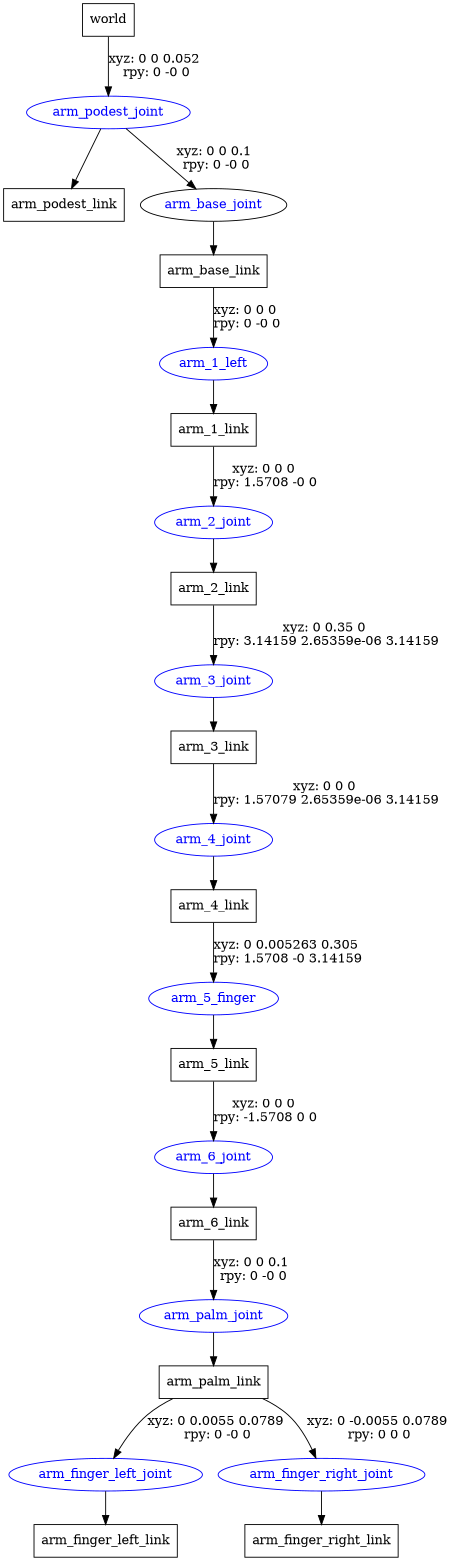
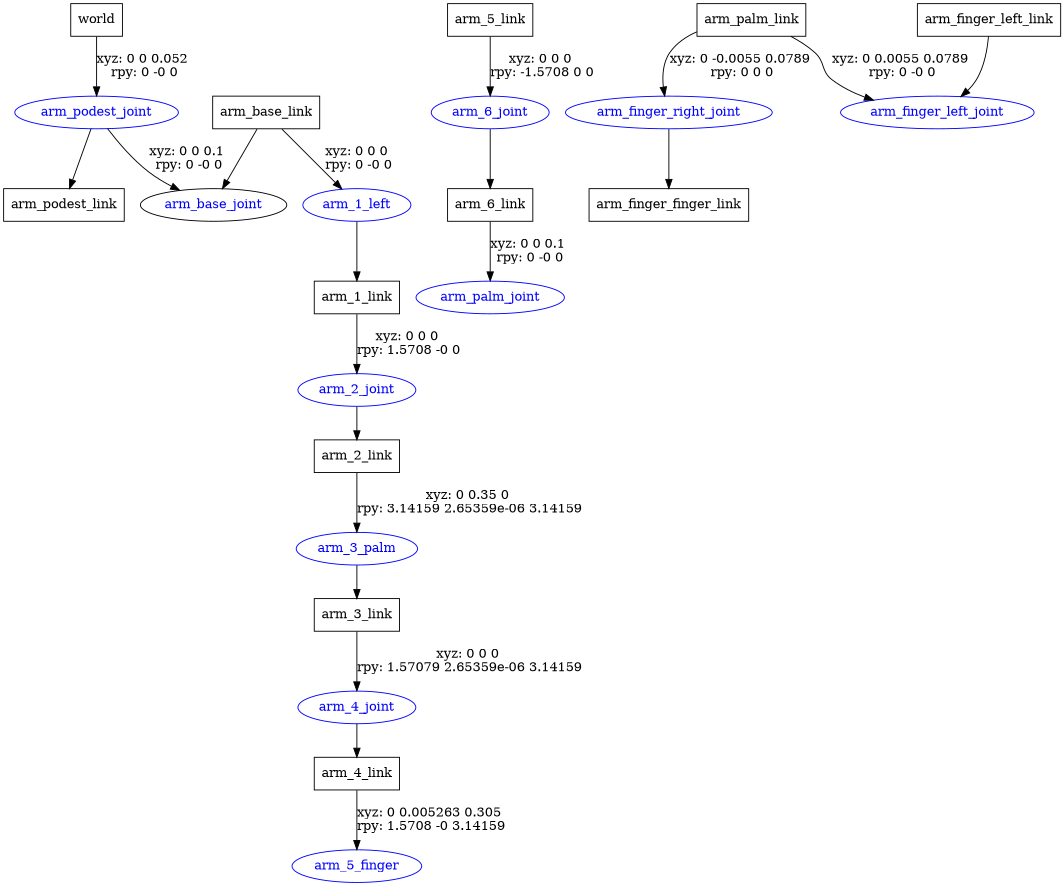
(214, 234) -> (242, 155)
(214, 681) -> (357, 549)
(214, 1027) -> none
(214, 1345) -> none
(106, 1503) -> (983, 65)
(322, 1541) -> (669, 205)
